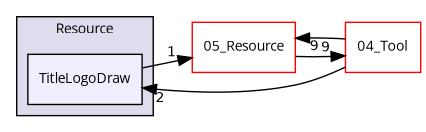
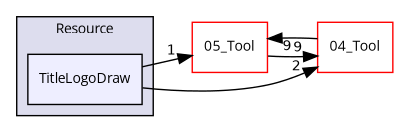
(244, 47) -> (230, 47)
(253, 91) -> (225, 90)
